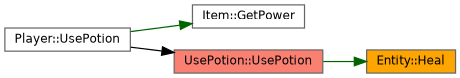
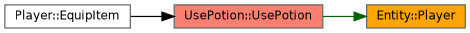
(248, 16) -> none
(68, 40) -> (68, 16)
(411, 62) -> (416, 16)
